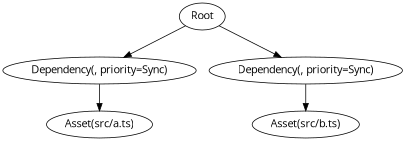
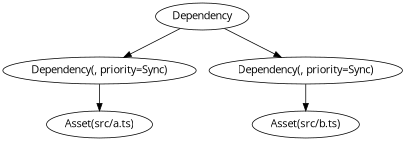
(202, 16) -> (202, 16)
